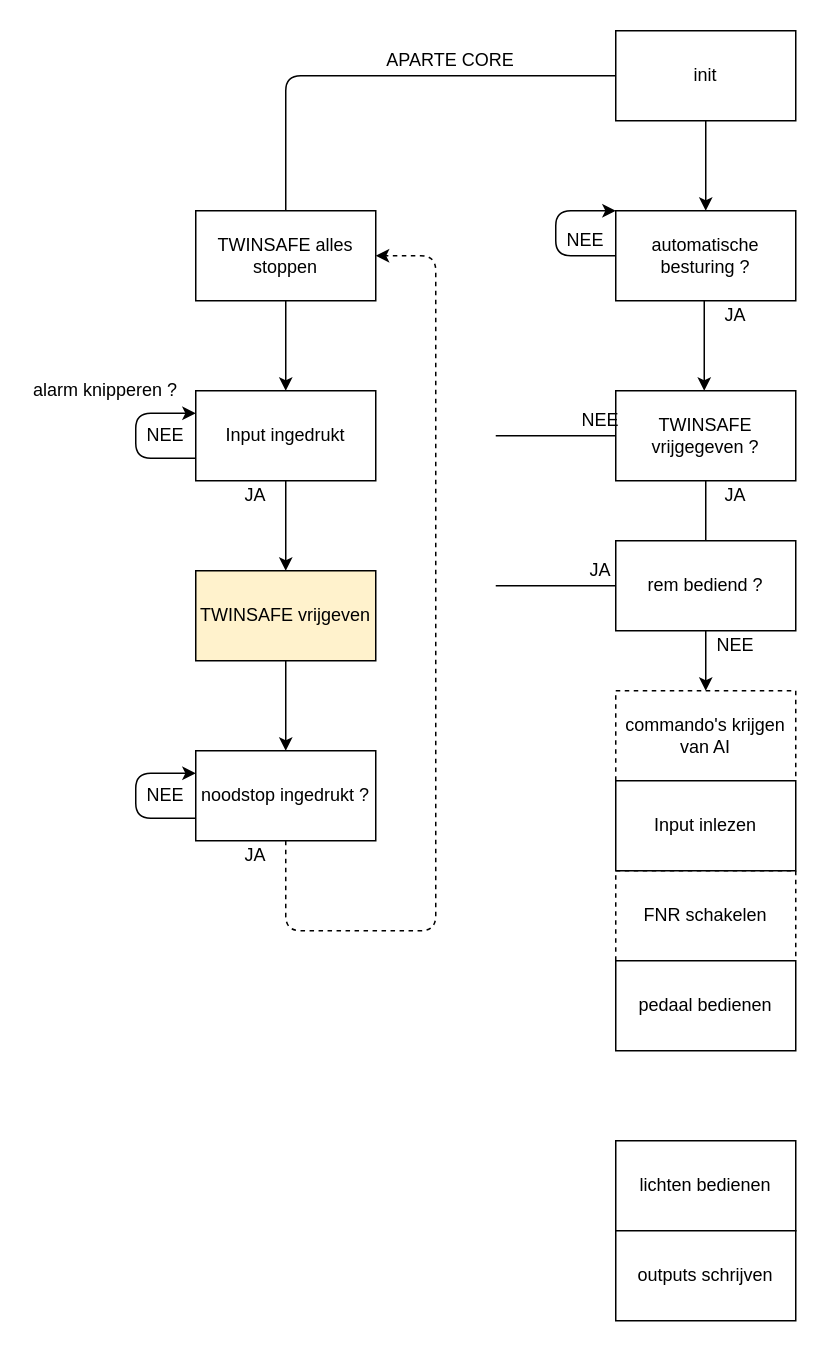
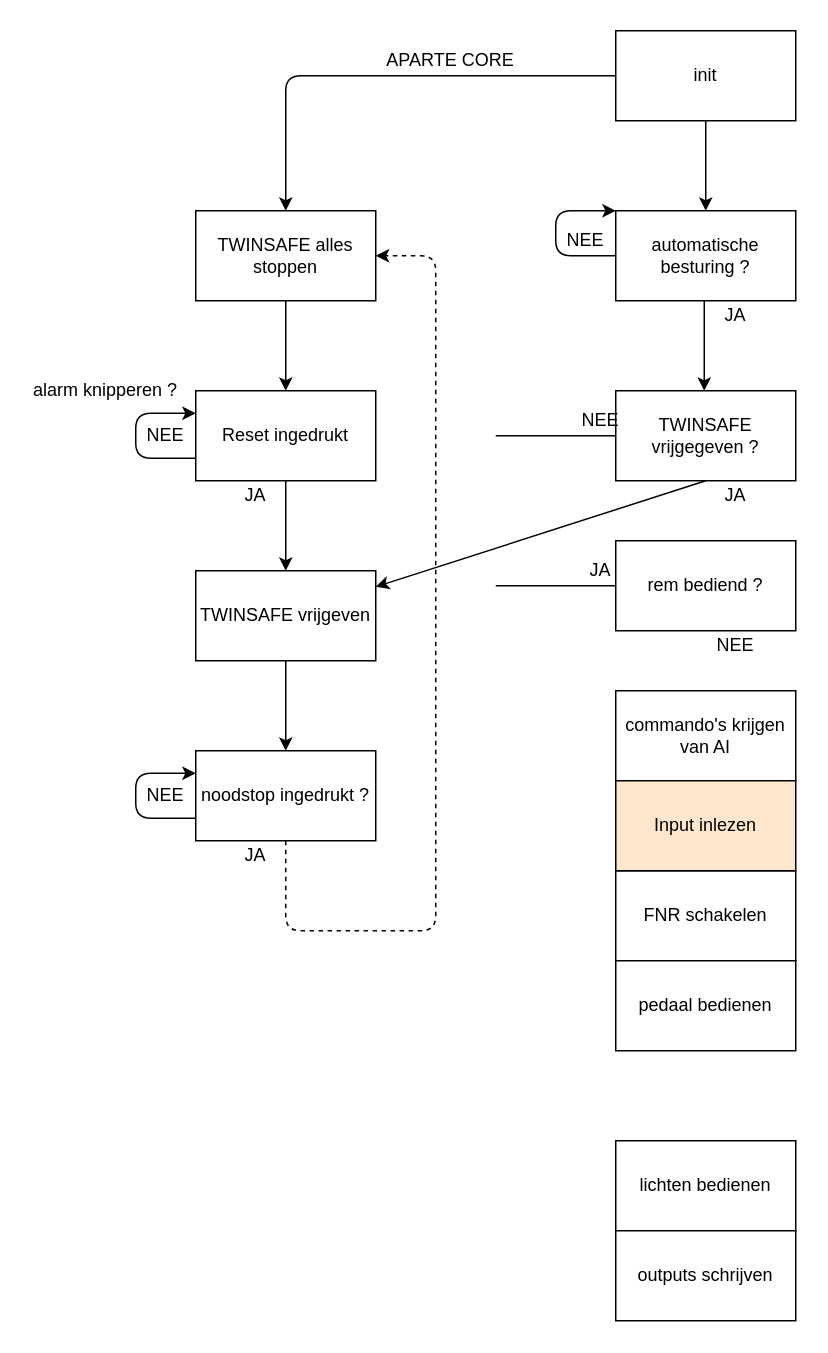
(286, 203) -> (286, 199)
(286, 436) -> (286, 436)
(706, 511) -> (546, 532)
(286, 616) -> (286, 616)
(706, 736) -> (706, 736)
(706, 826) -> (706, 826)
(706, 916) -> (706, 916)
